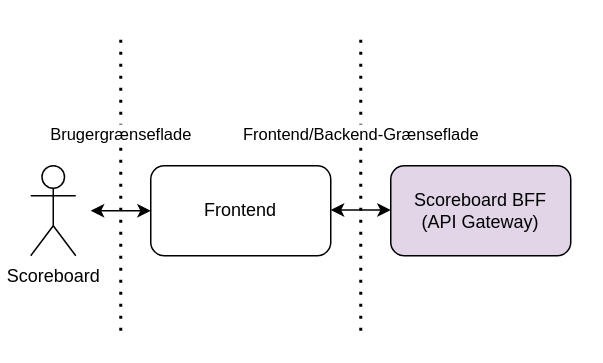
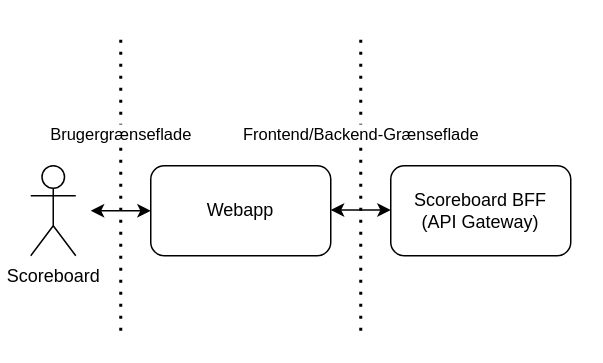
(241, 211) -> (241, 211)
(481, 211) -> (481, 211)
